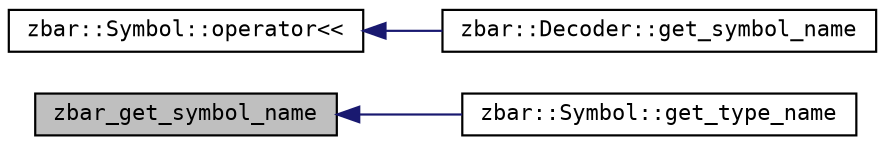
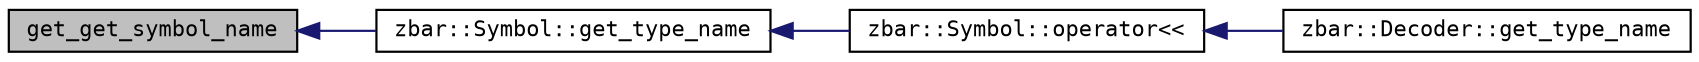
(659, 31) -> (1487, 31)
none -> (821, 31)
(186, 114) -> (153, 31)
